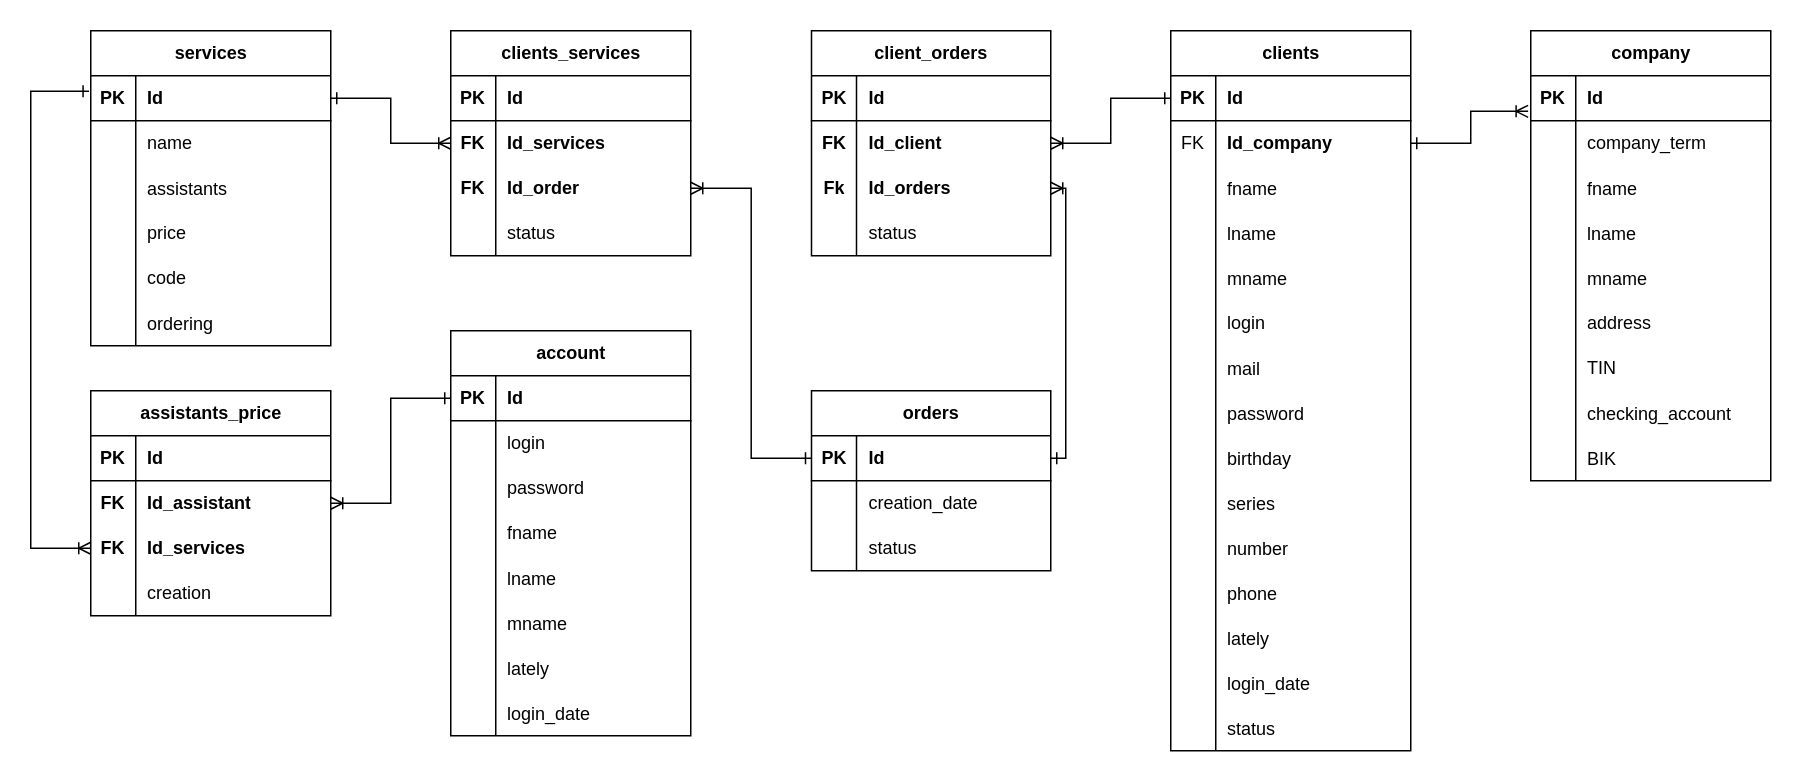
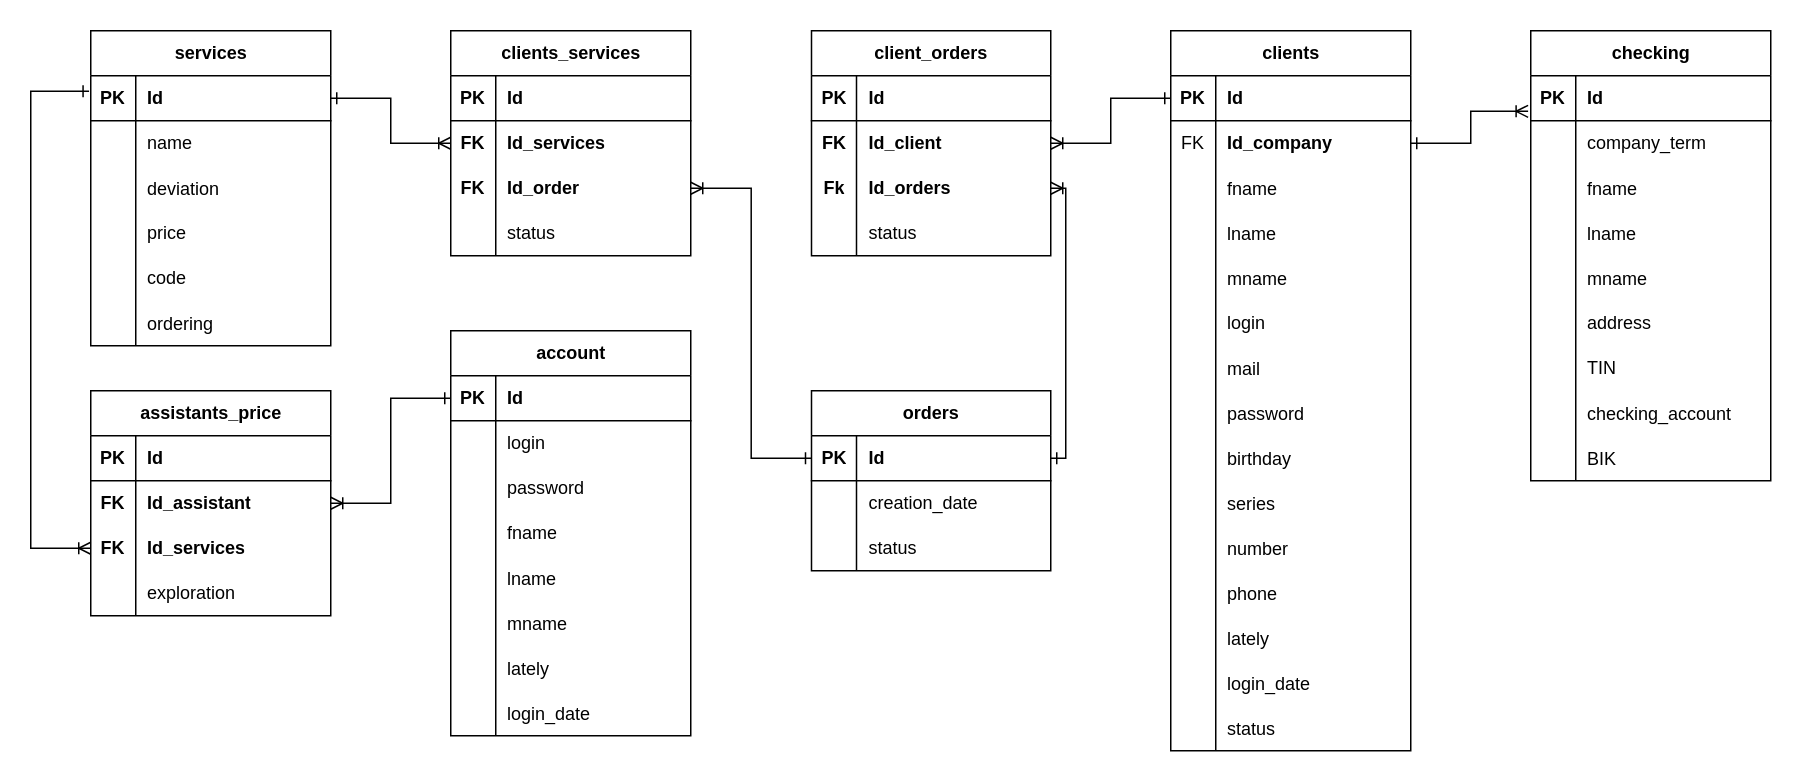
(1652, 53) -> (1652, 53)
(195, 189) -> (188, 189)
(186, 593) -> (199, 593)
